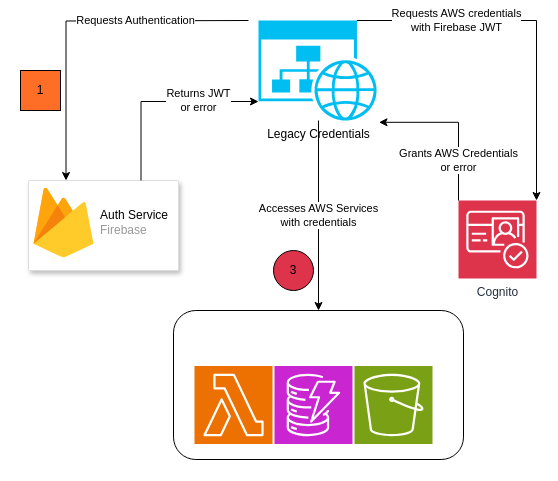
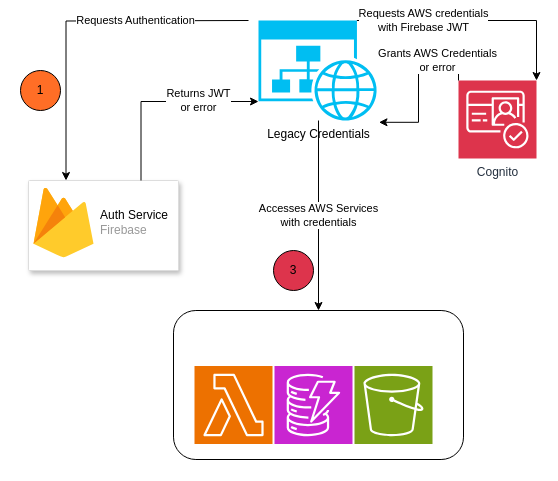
(41, 91) -> (41, 91)
(498, 240) -> (498, 120)
